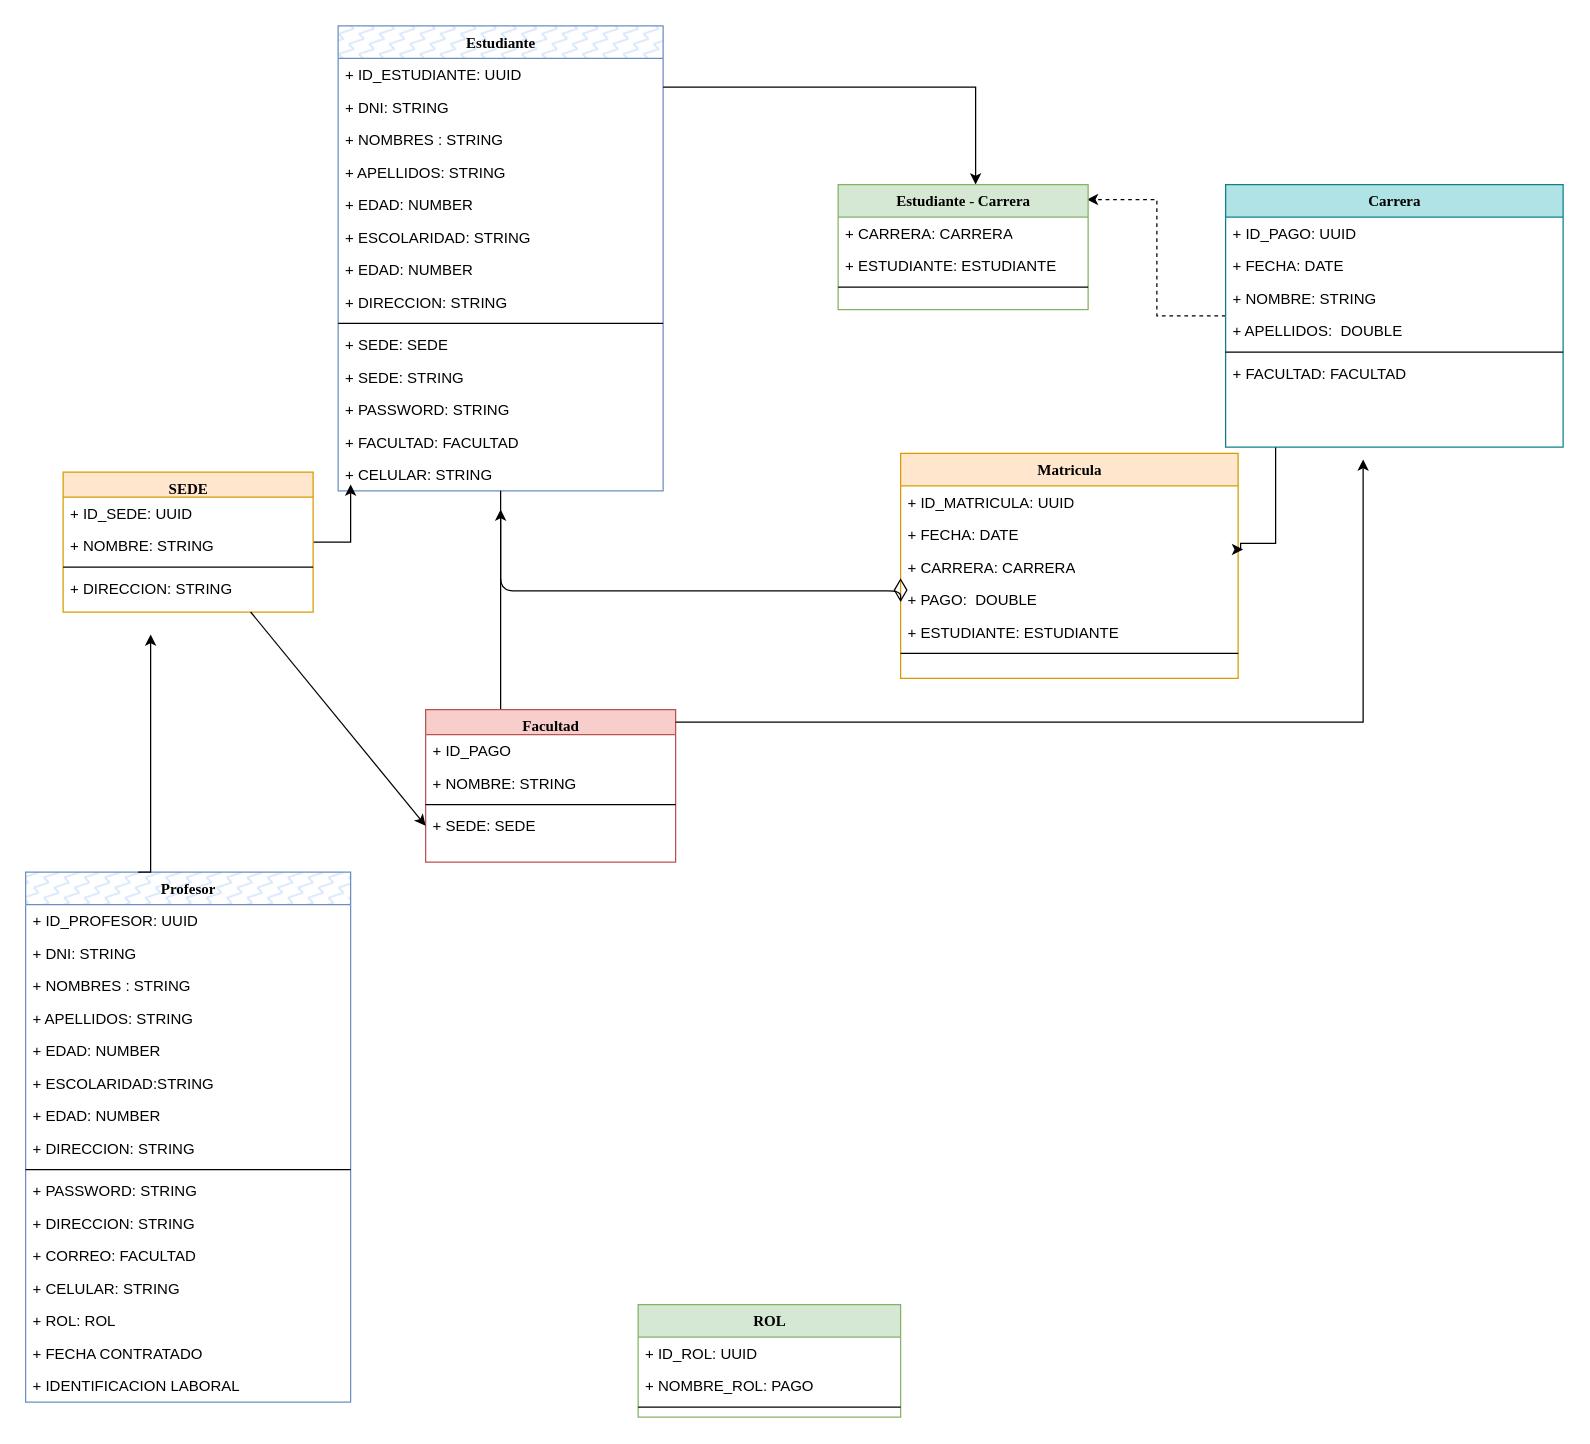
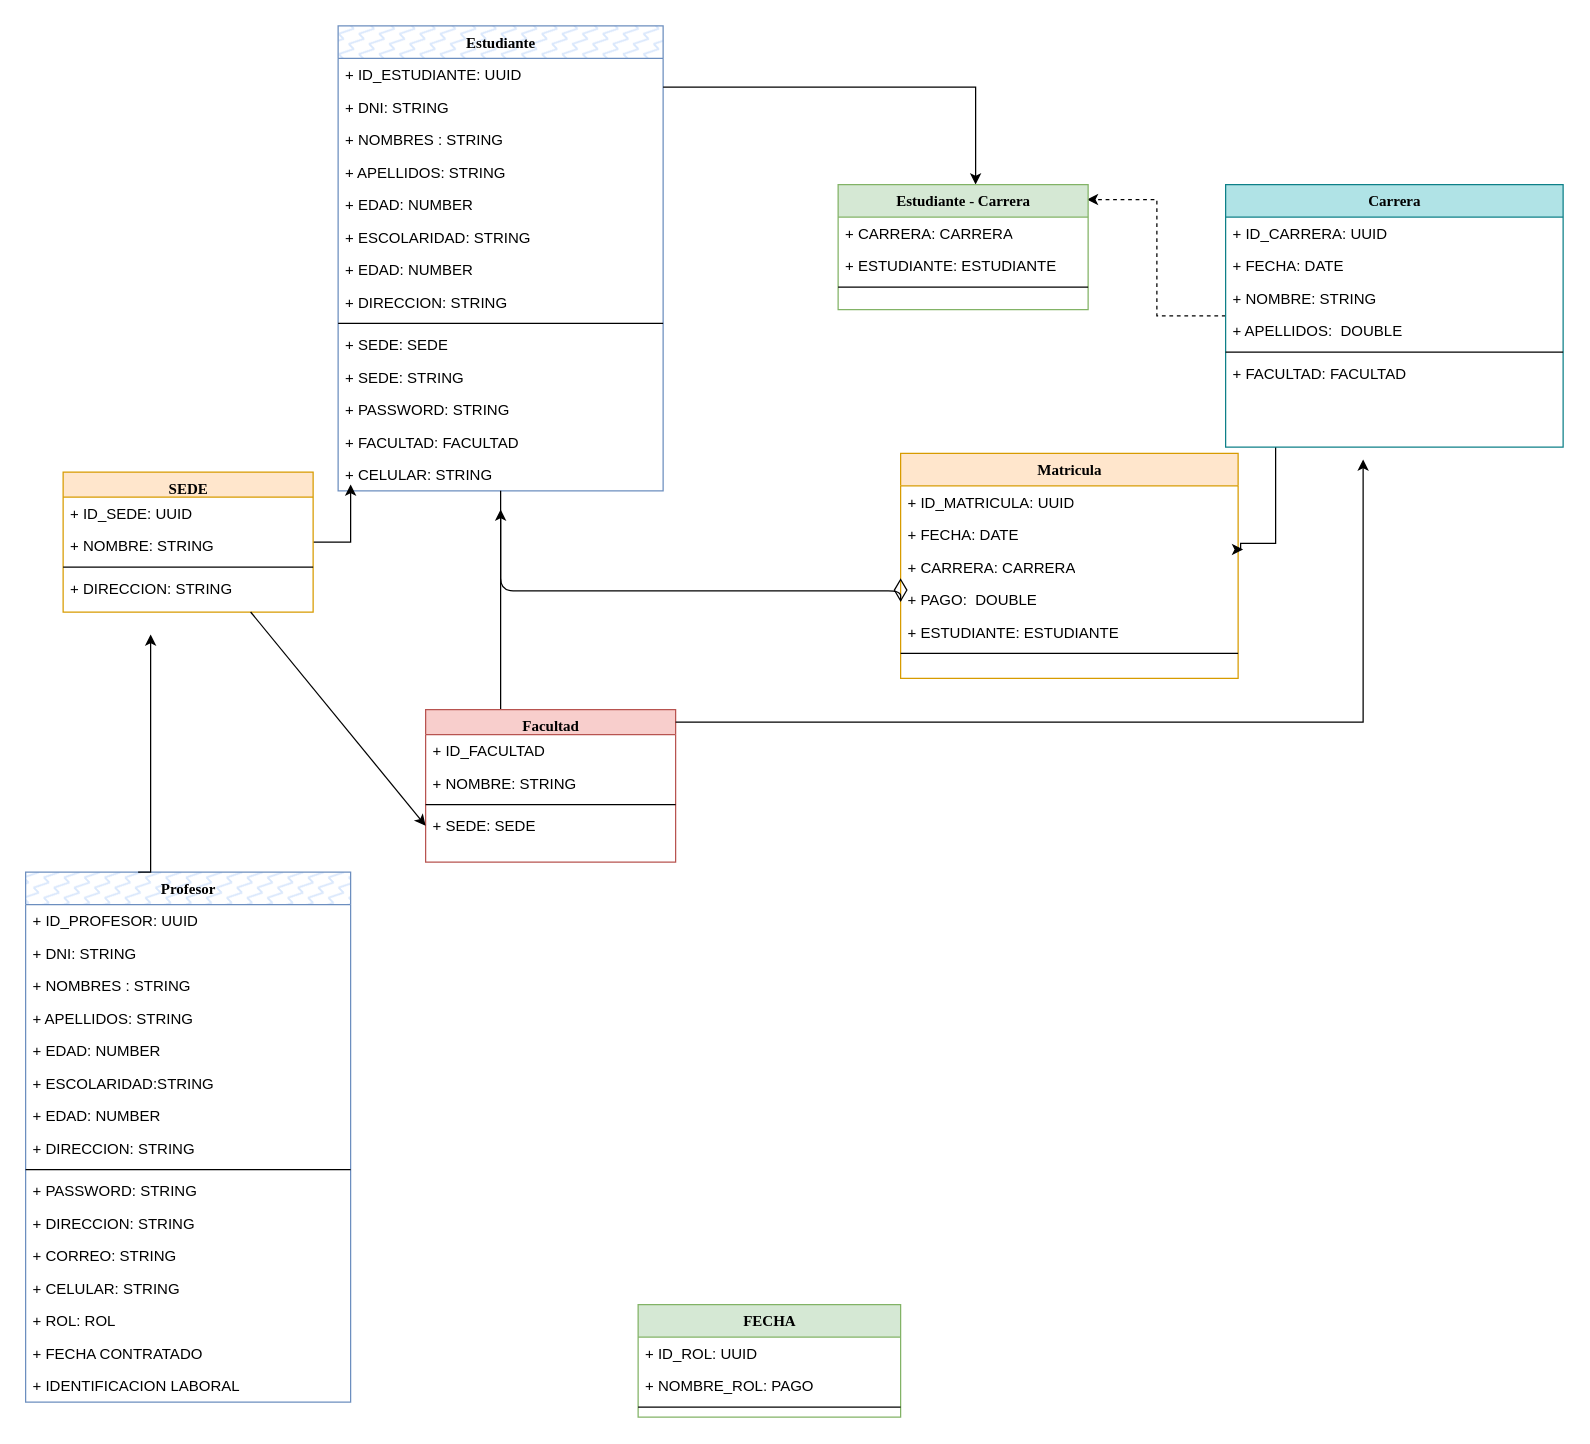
(1290, 235) -> (1303, 235)
(469, 752) -> (486, 752)
(103, 1257) -> (94, 1257)
(770, 1322) -> (770, 1322)
